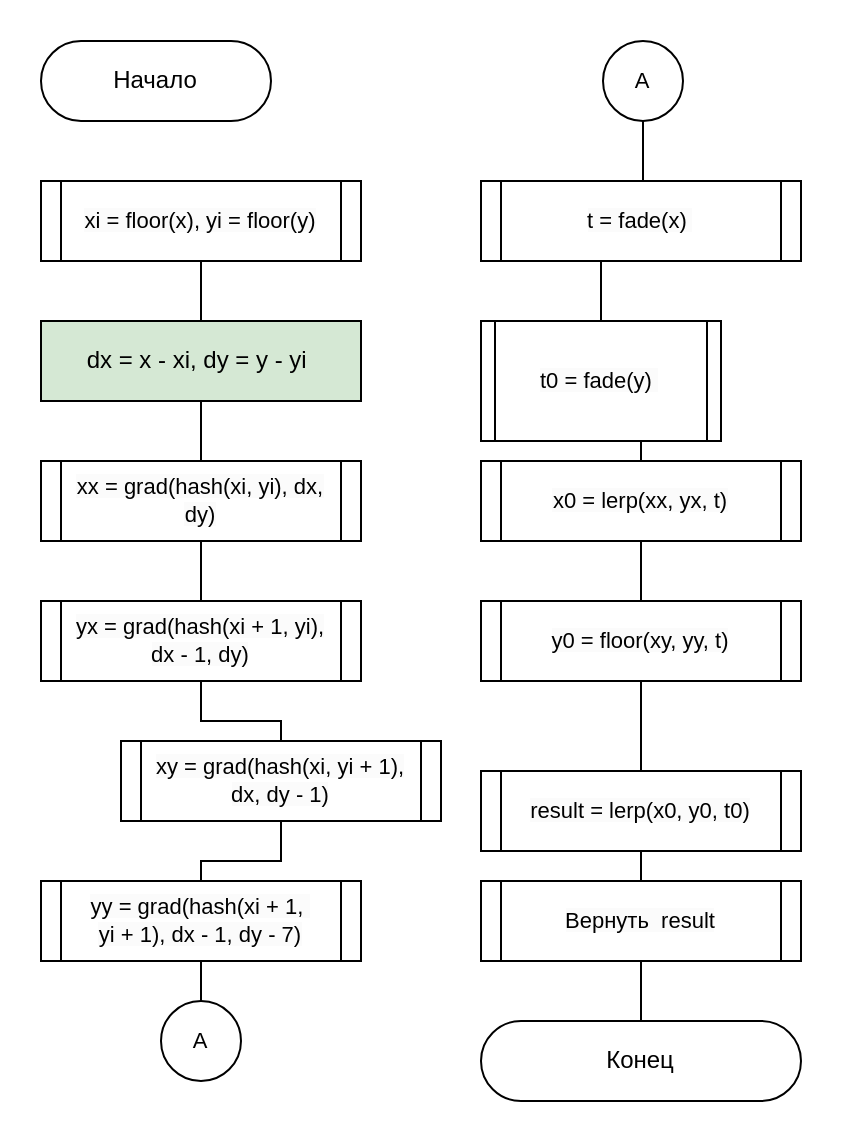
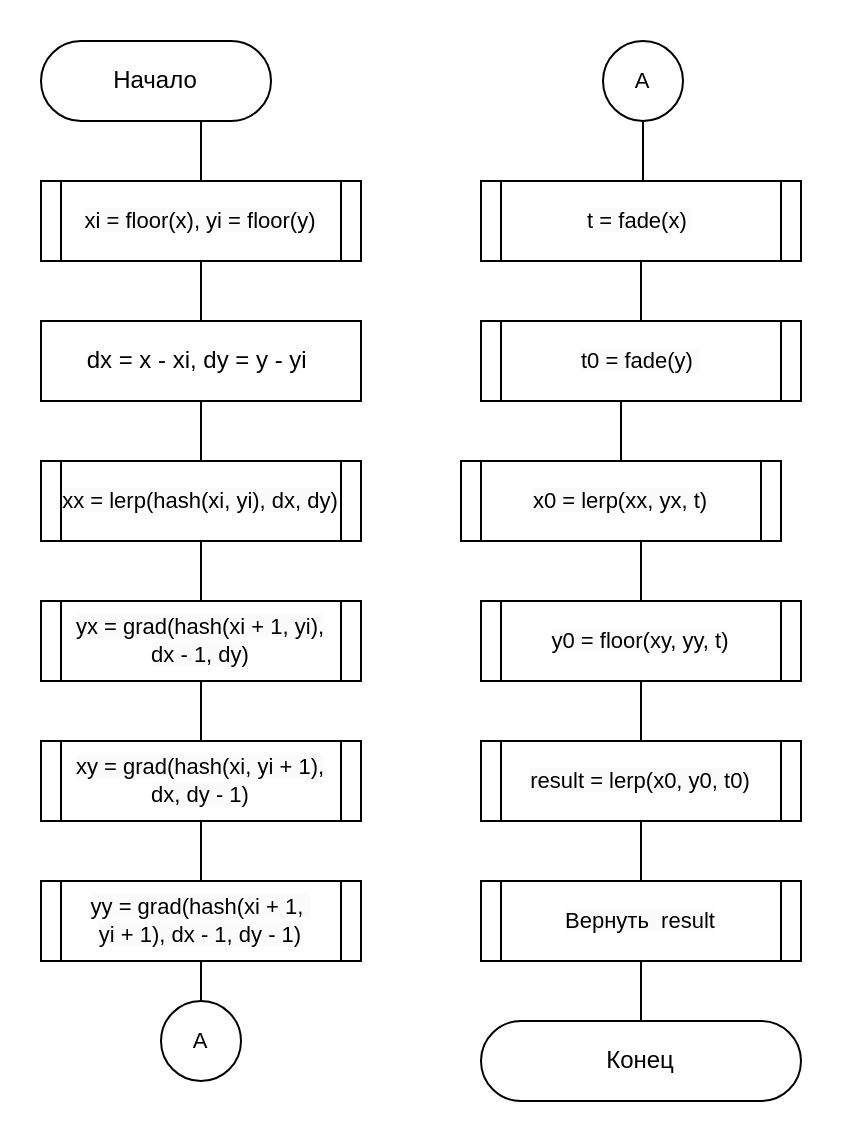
none -> (201, 149)
(201, 361) -> (201, 361)
(601, 381) -> (641, 361)
(201, 501) -> (201, 501)
(641, 501) -> (621, 501)
(281, 781) -> (201, 781)
(641, 811) -> (641, 781)
(201, 921) -> (201, 921)
